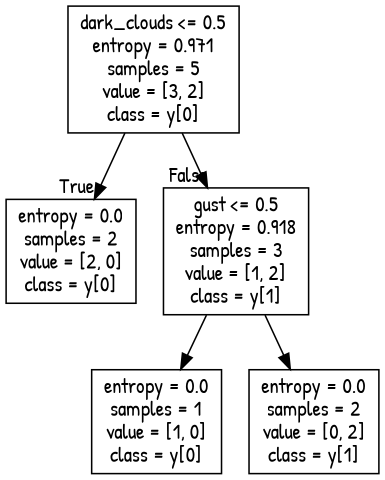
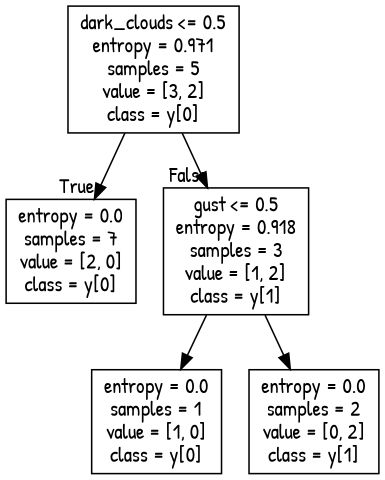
(71, 251) -> (71, 251)
